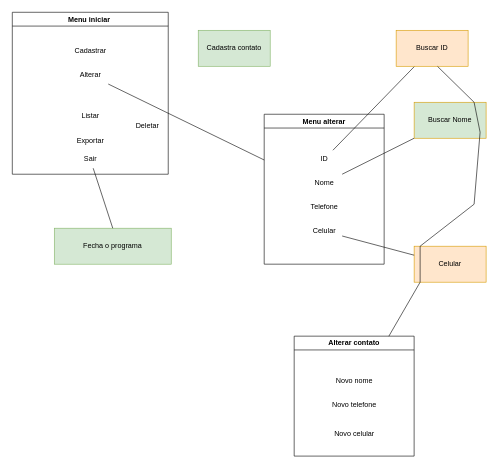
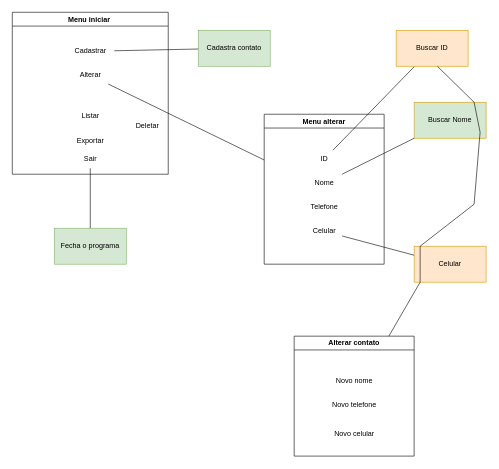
none -> (156, 50)
(113, 246) -> (90, 246)
